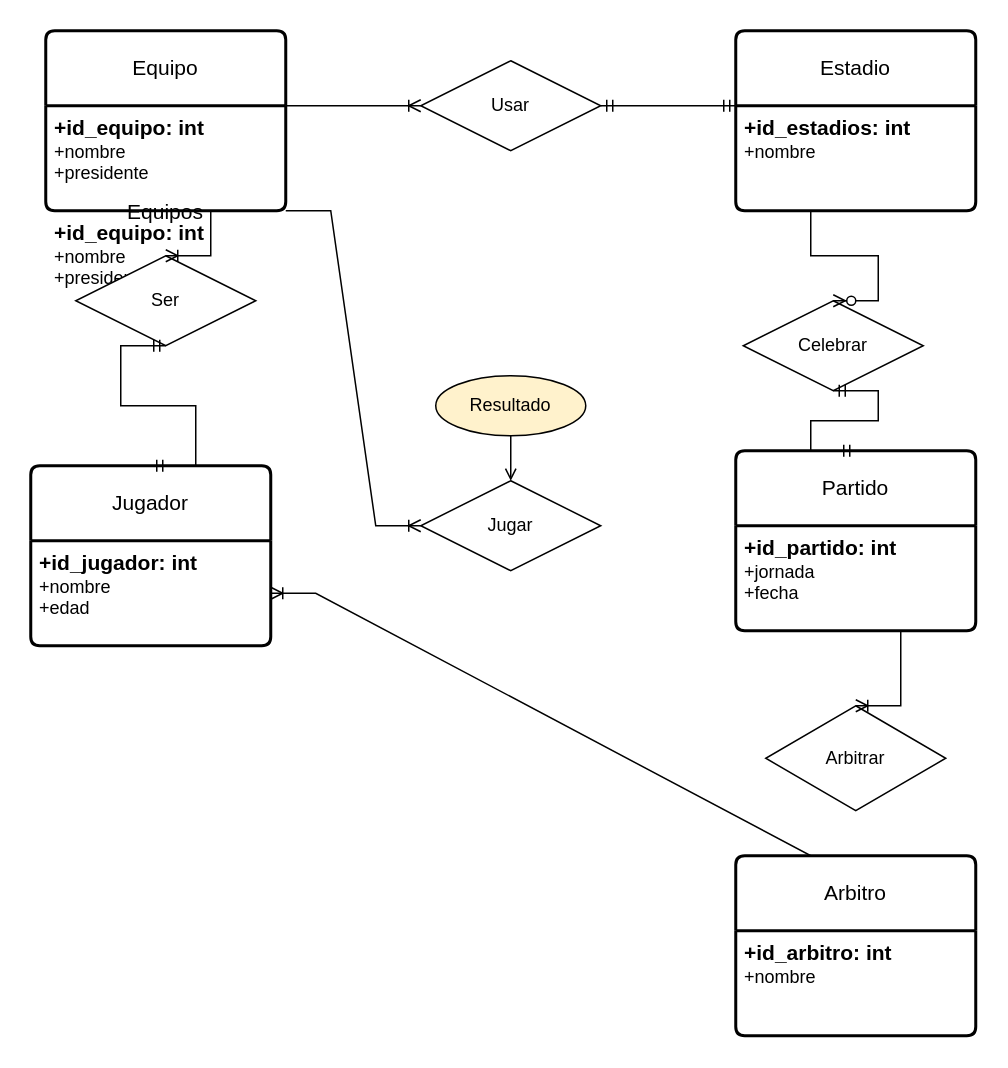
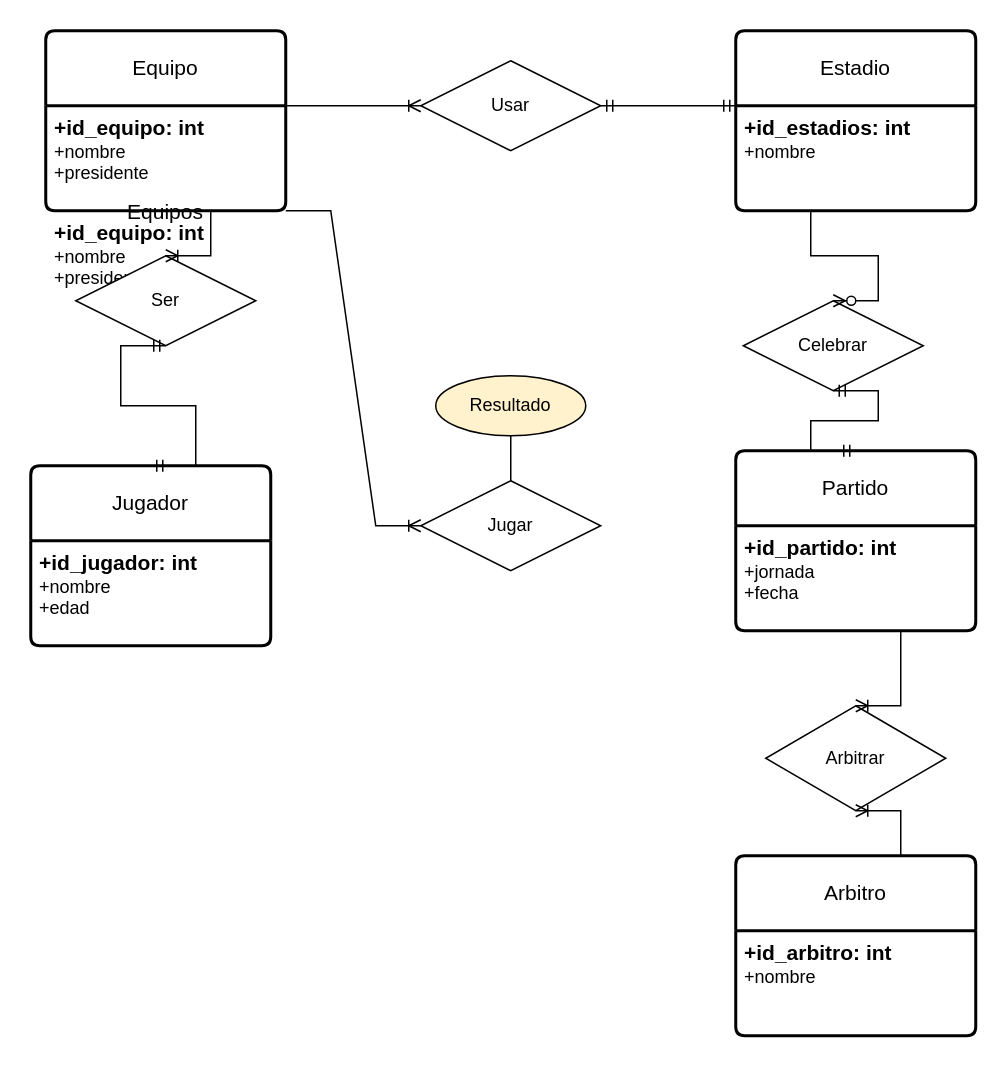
(511, 473) -> (511, 474)
(543, 714) -> (901, 811)
